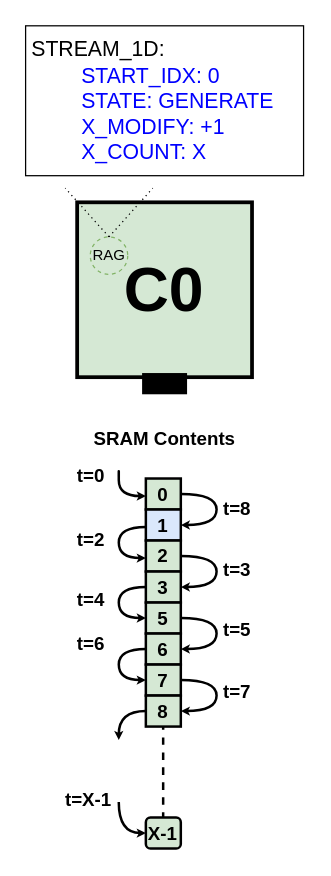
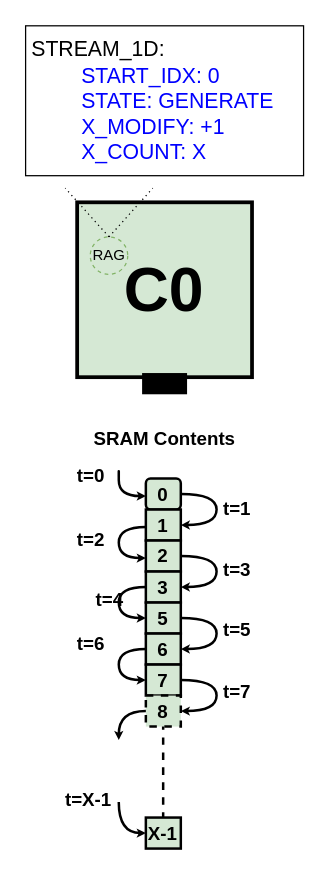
(163, 494) -> (163, 494)
(238, 508) -> (238, 508)
(163, 525) -> (163, 525)
(91, 600) -> (109, 600)
(163, 711) -> (163, 711)
(163, 833) -> (163, 833)
